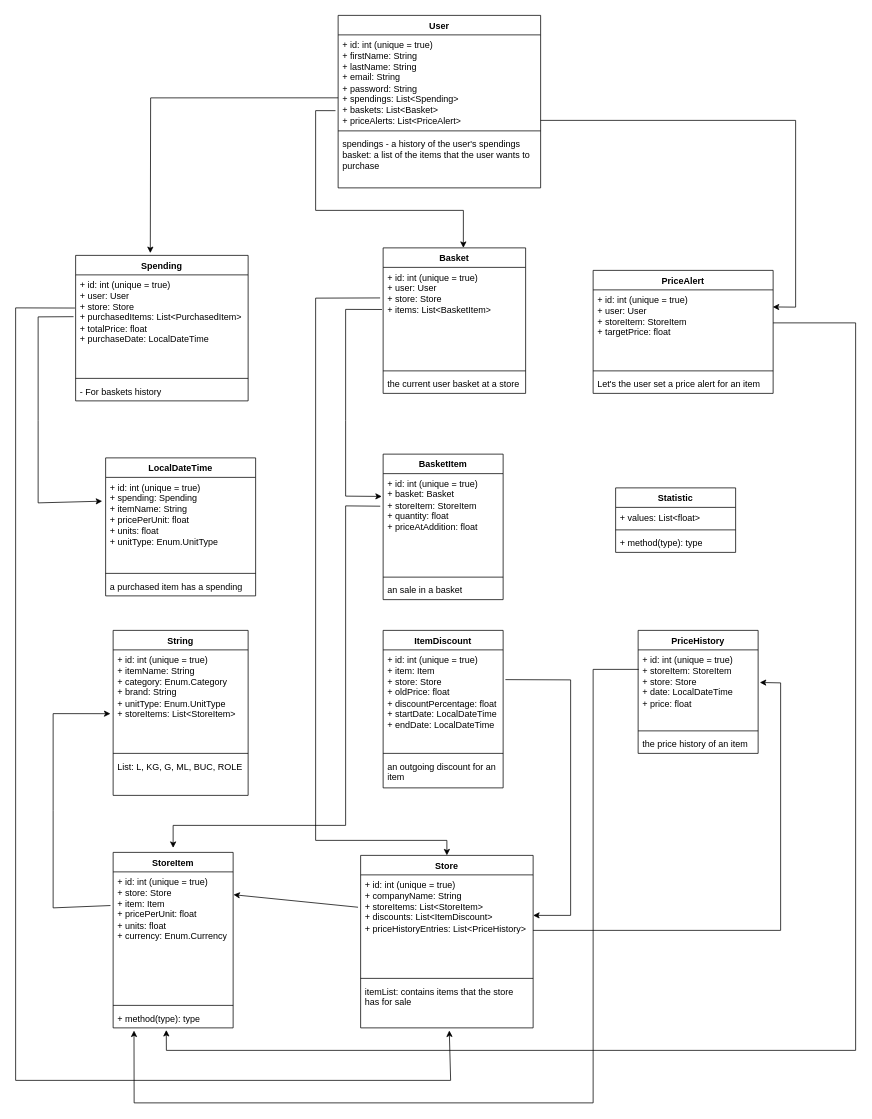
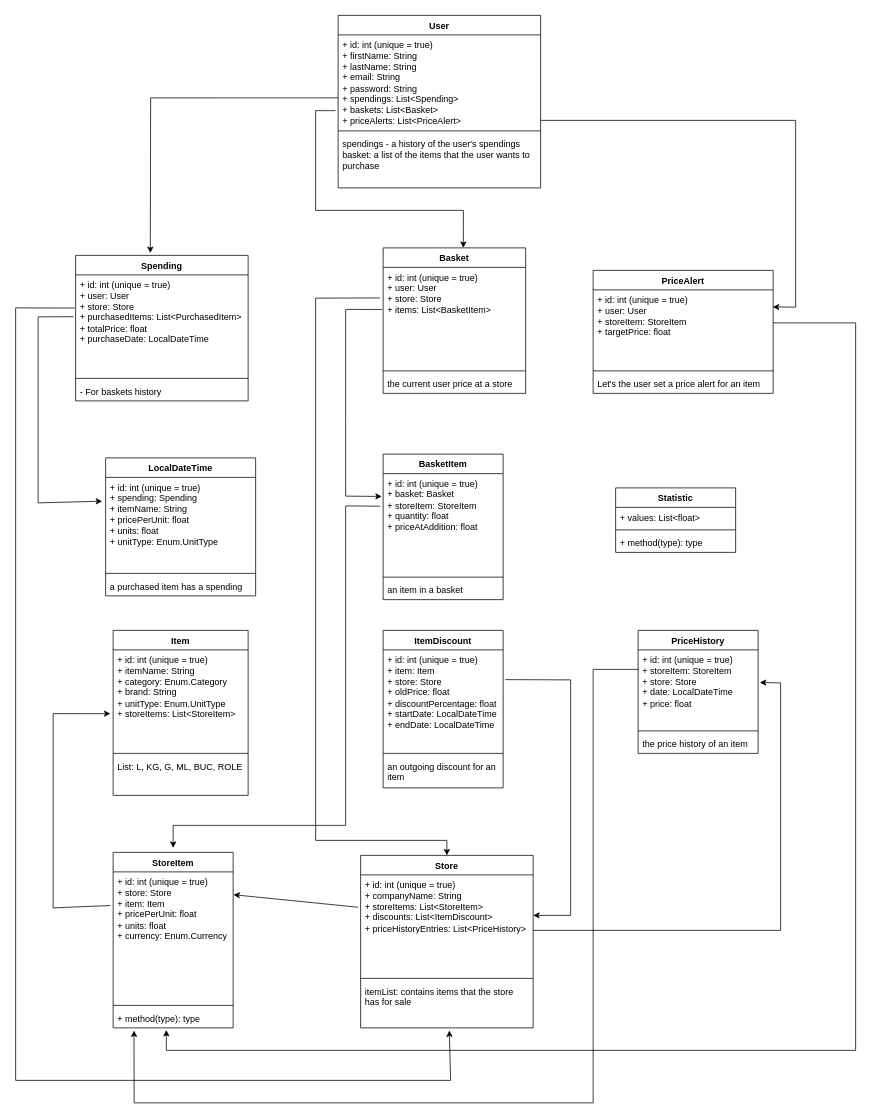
(455, 390) -> (455, 390)
(428, 591) -> (428, 591)
(180, 641) -> (180, 641)
